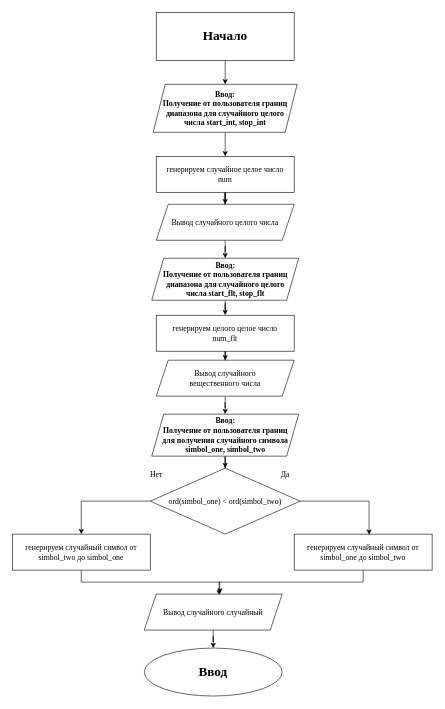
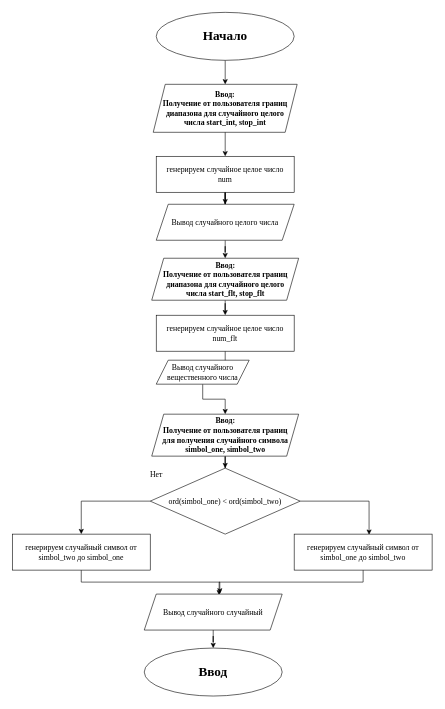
(225, 36) -> (225, 36)
(225, 333) -> (225, 333)
(225, 378) -> (203, 372)
(285, 474) -> none
